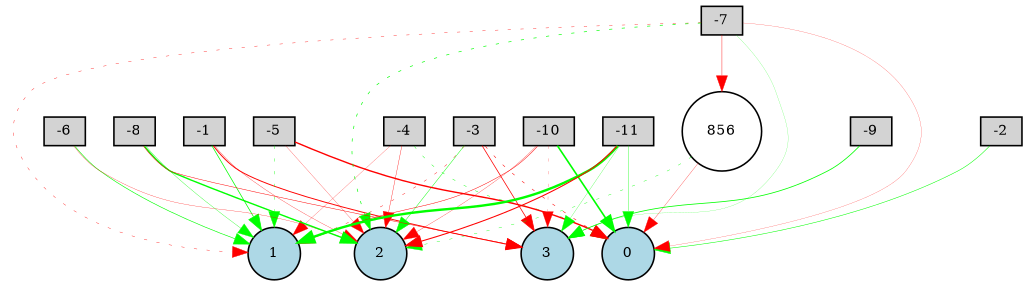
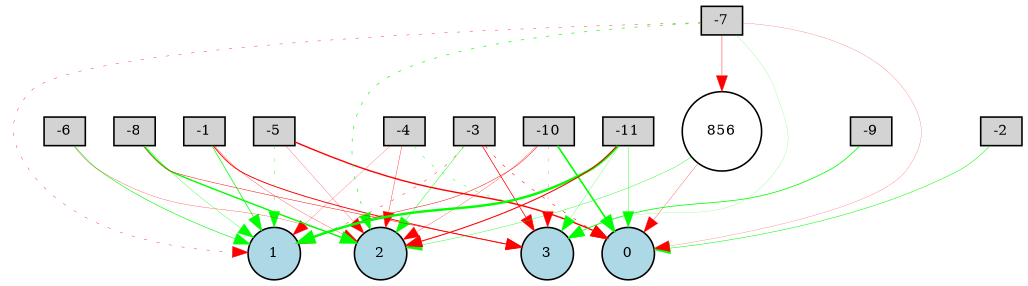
(608, 195) -> (608, 195)
